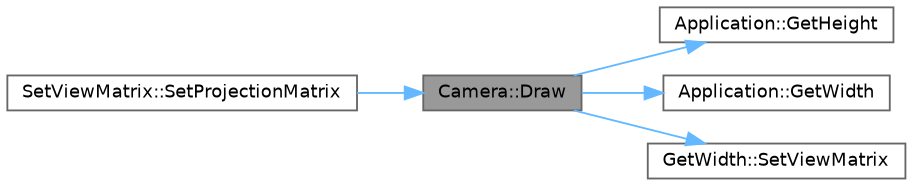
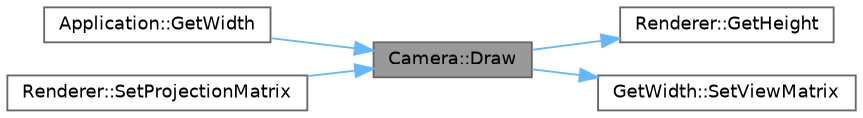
(777, 25) -> (727, 25)
(182, 93) -> (157, 93)
(613, 93) -> (313, 43)
